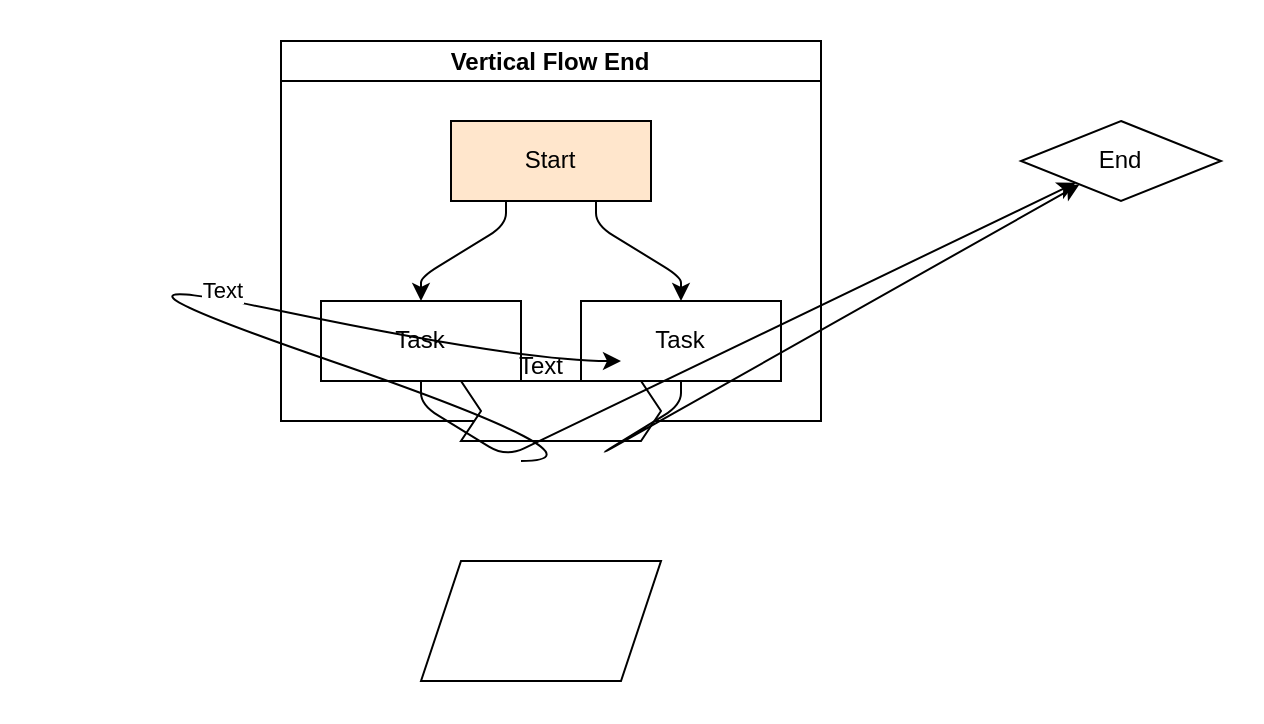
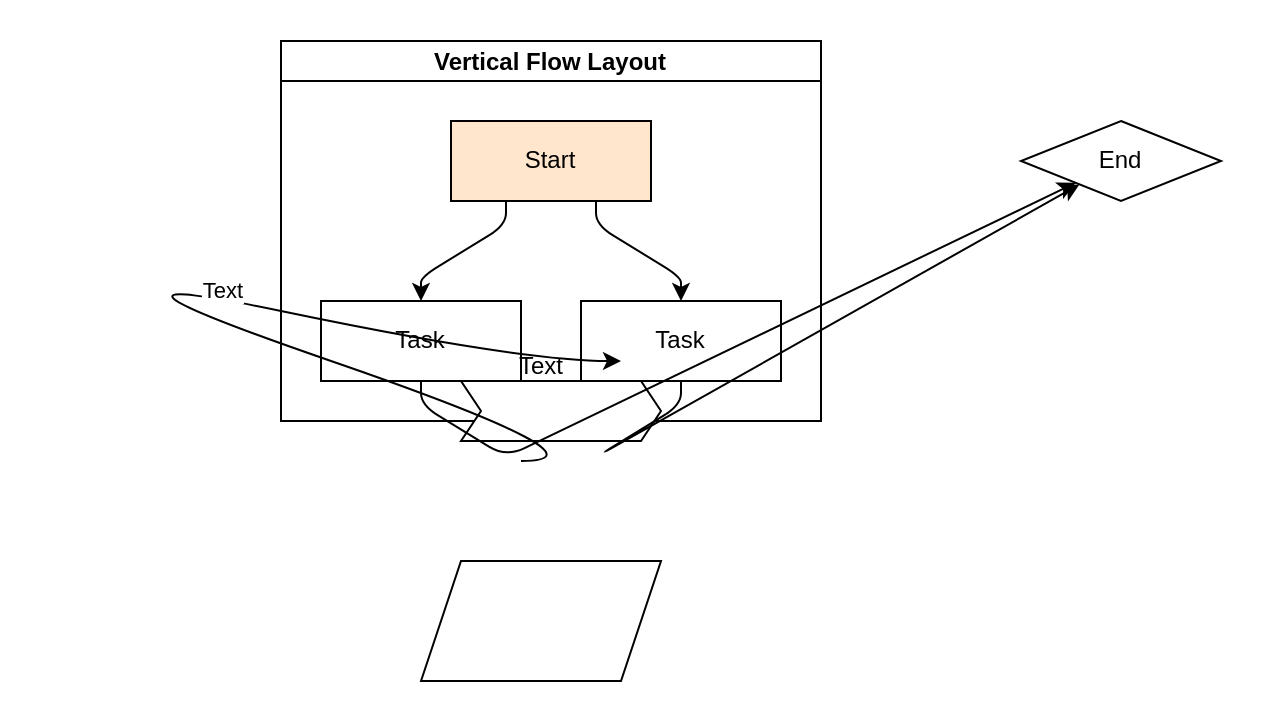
(550, 62) -> (550, 62)
